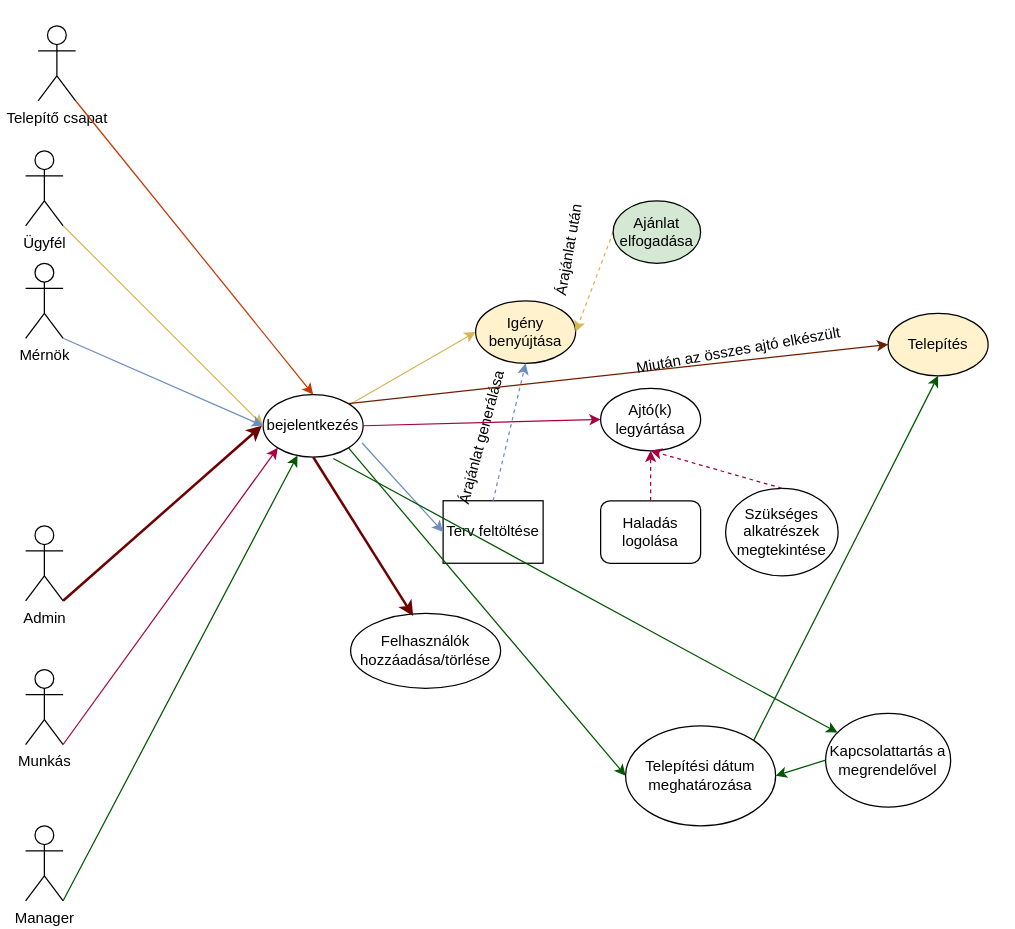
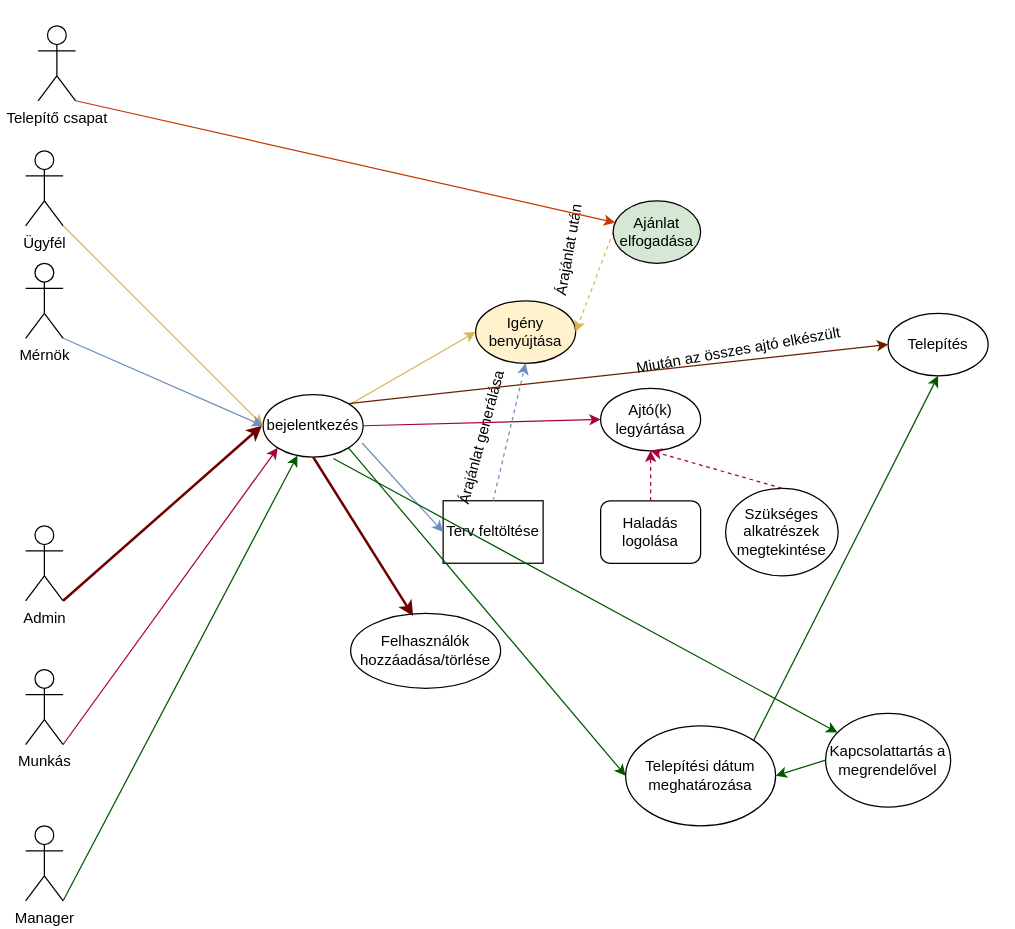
(192, 244) -> (341, 161)
(938, 344) -> (938, 344)
